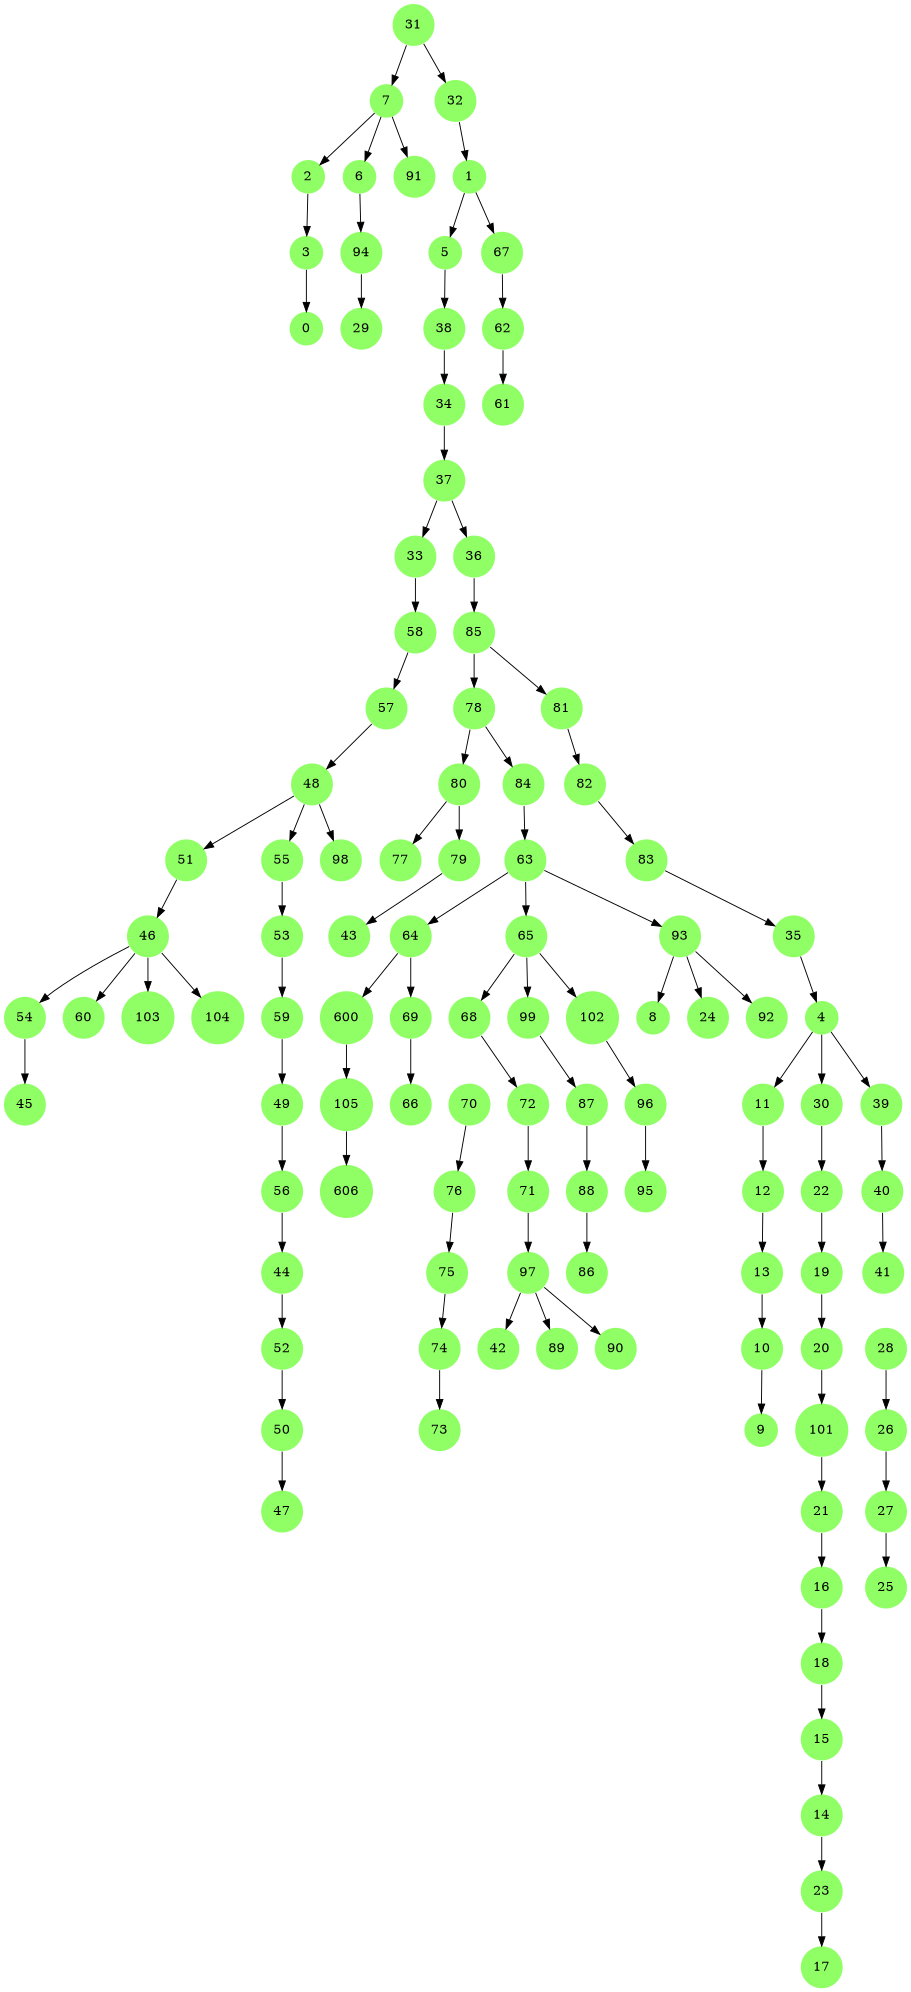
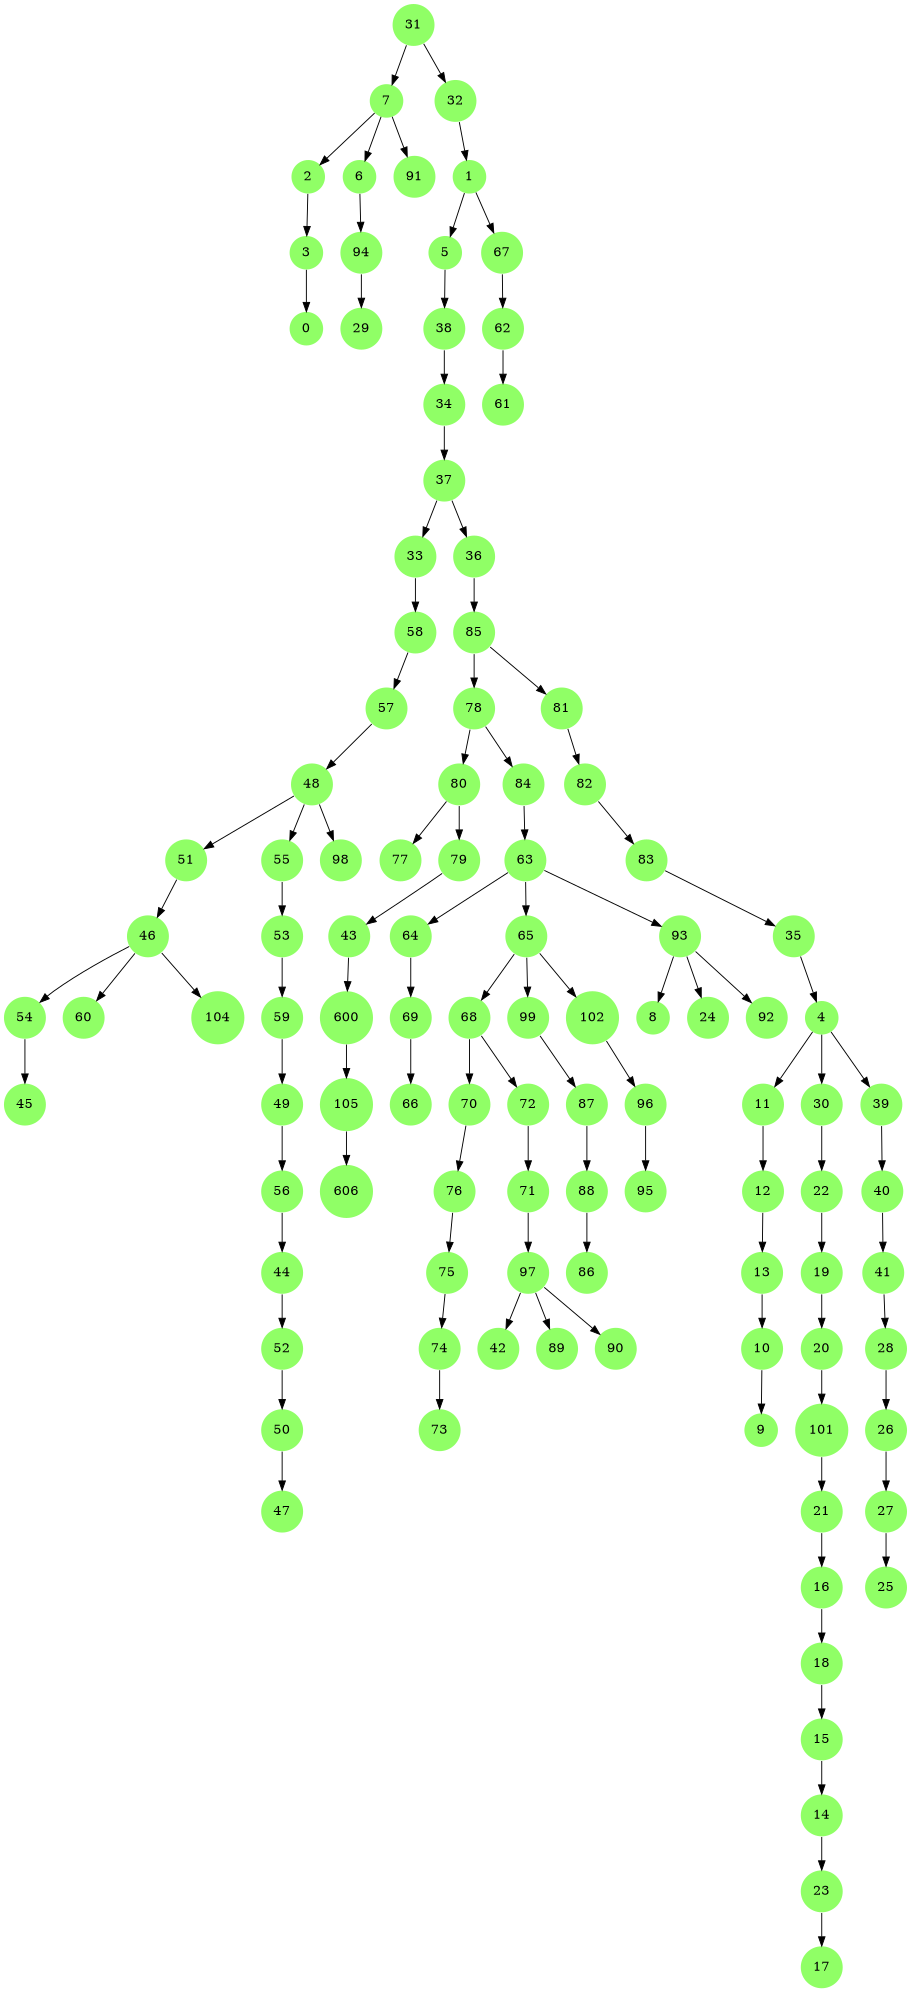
(383, 971) -> (348, 970)
(148, 1018) -> none
none -> (469, 1056)
none -> (884, 1306)
